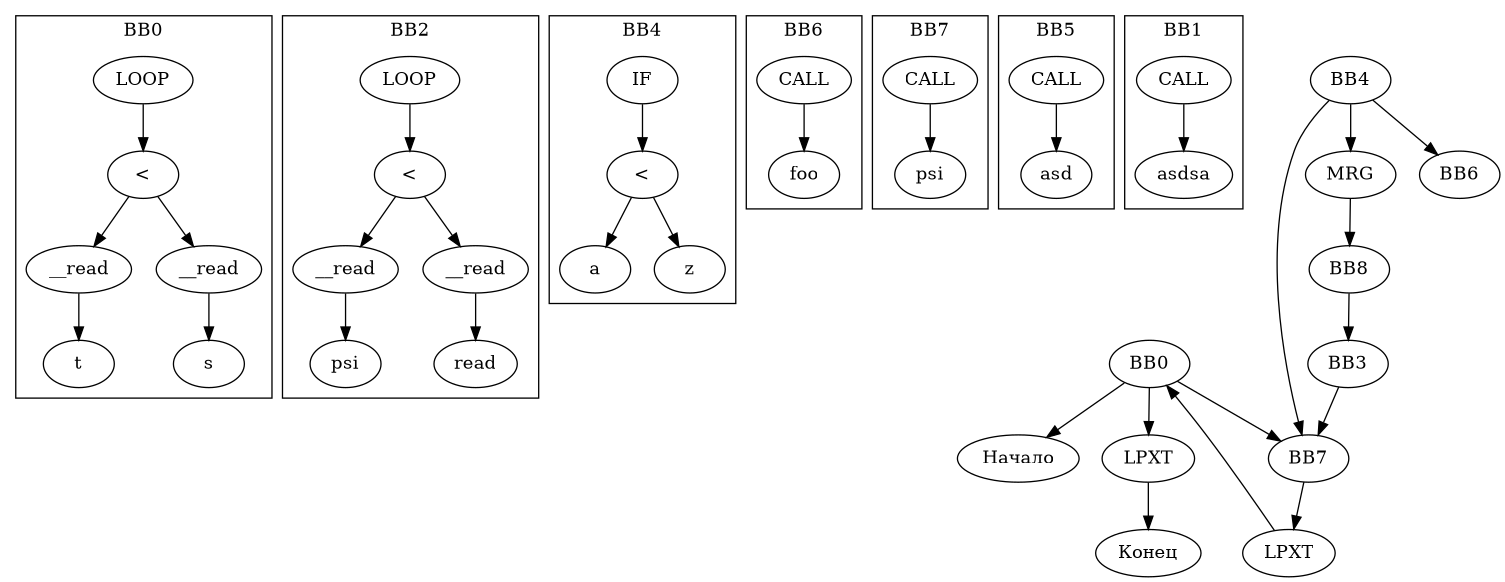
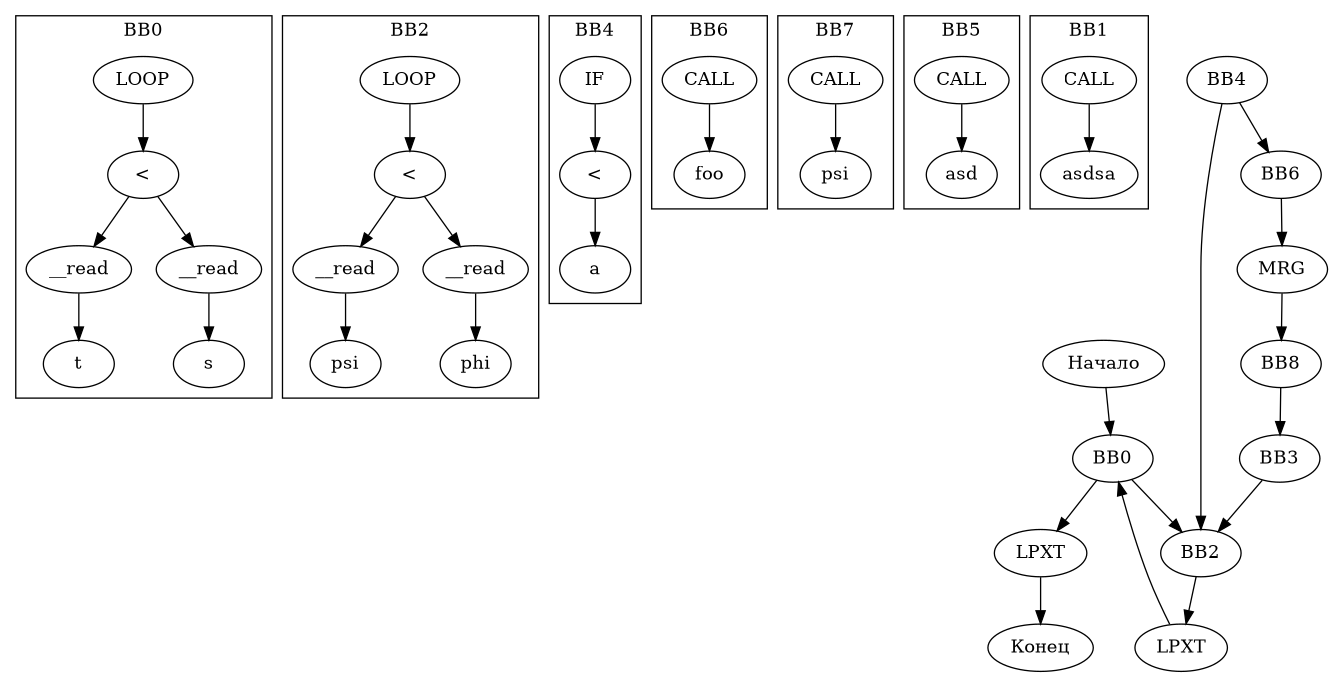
(1351, 121) -> (1282, 216)
(690, 269) -> none
(476, 364) -> (476, 364)
(1091, 406) -> (1108, 405)
(1309, 459) -> (1201, 553)
